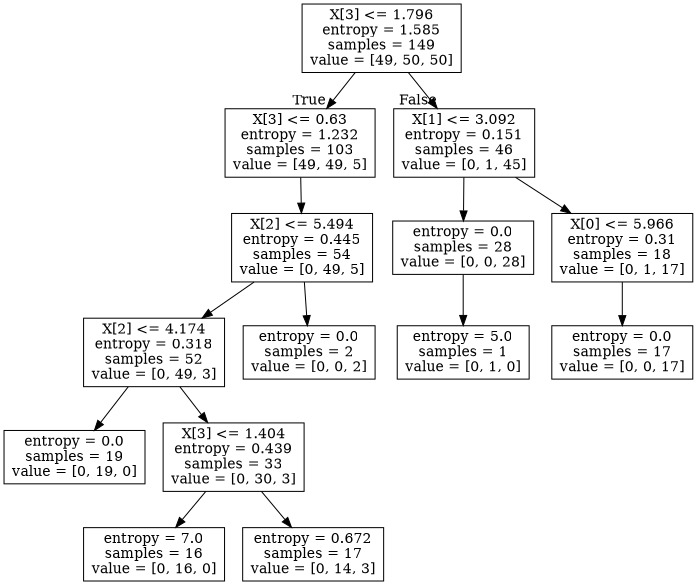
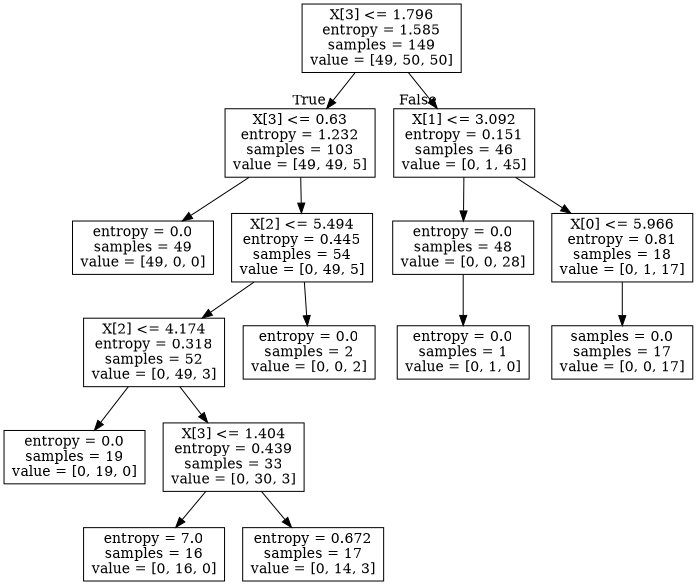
none -> (143, 248)
(463, 248) -> (463, 248)
(622, 248) -> (622, 248)
(463, 352) -> (463, 352)
(622, 352) -> (622, 352)
